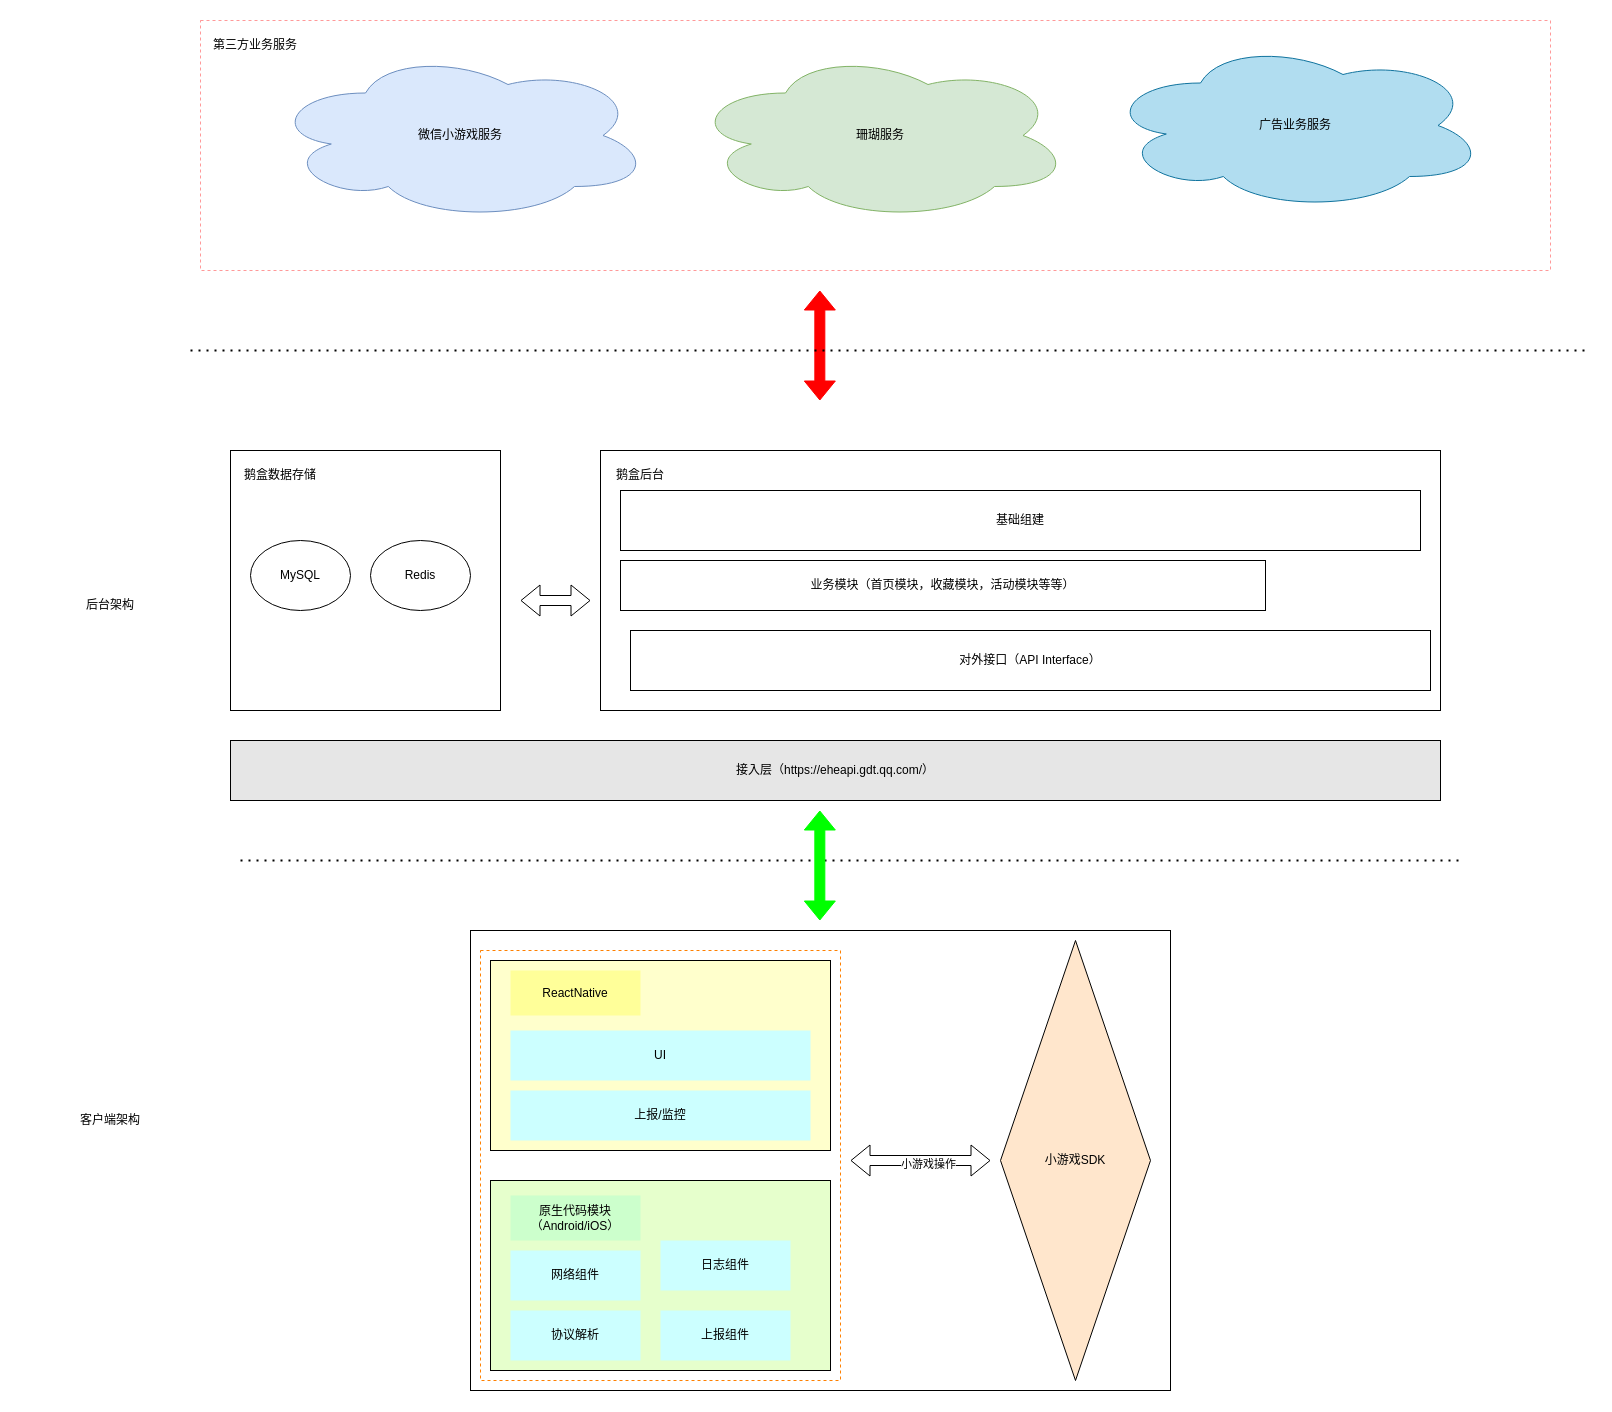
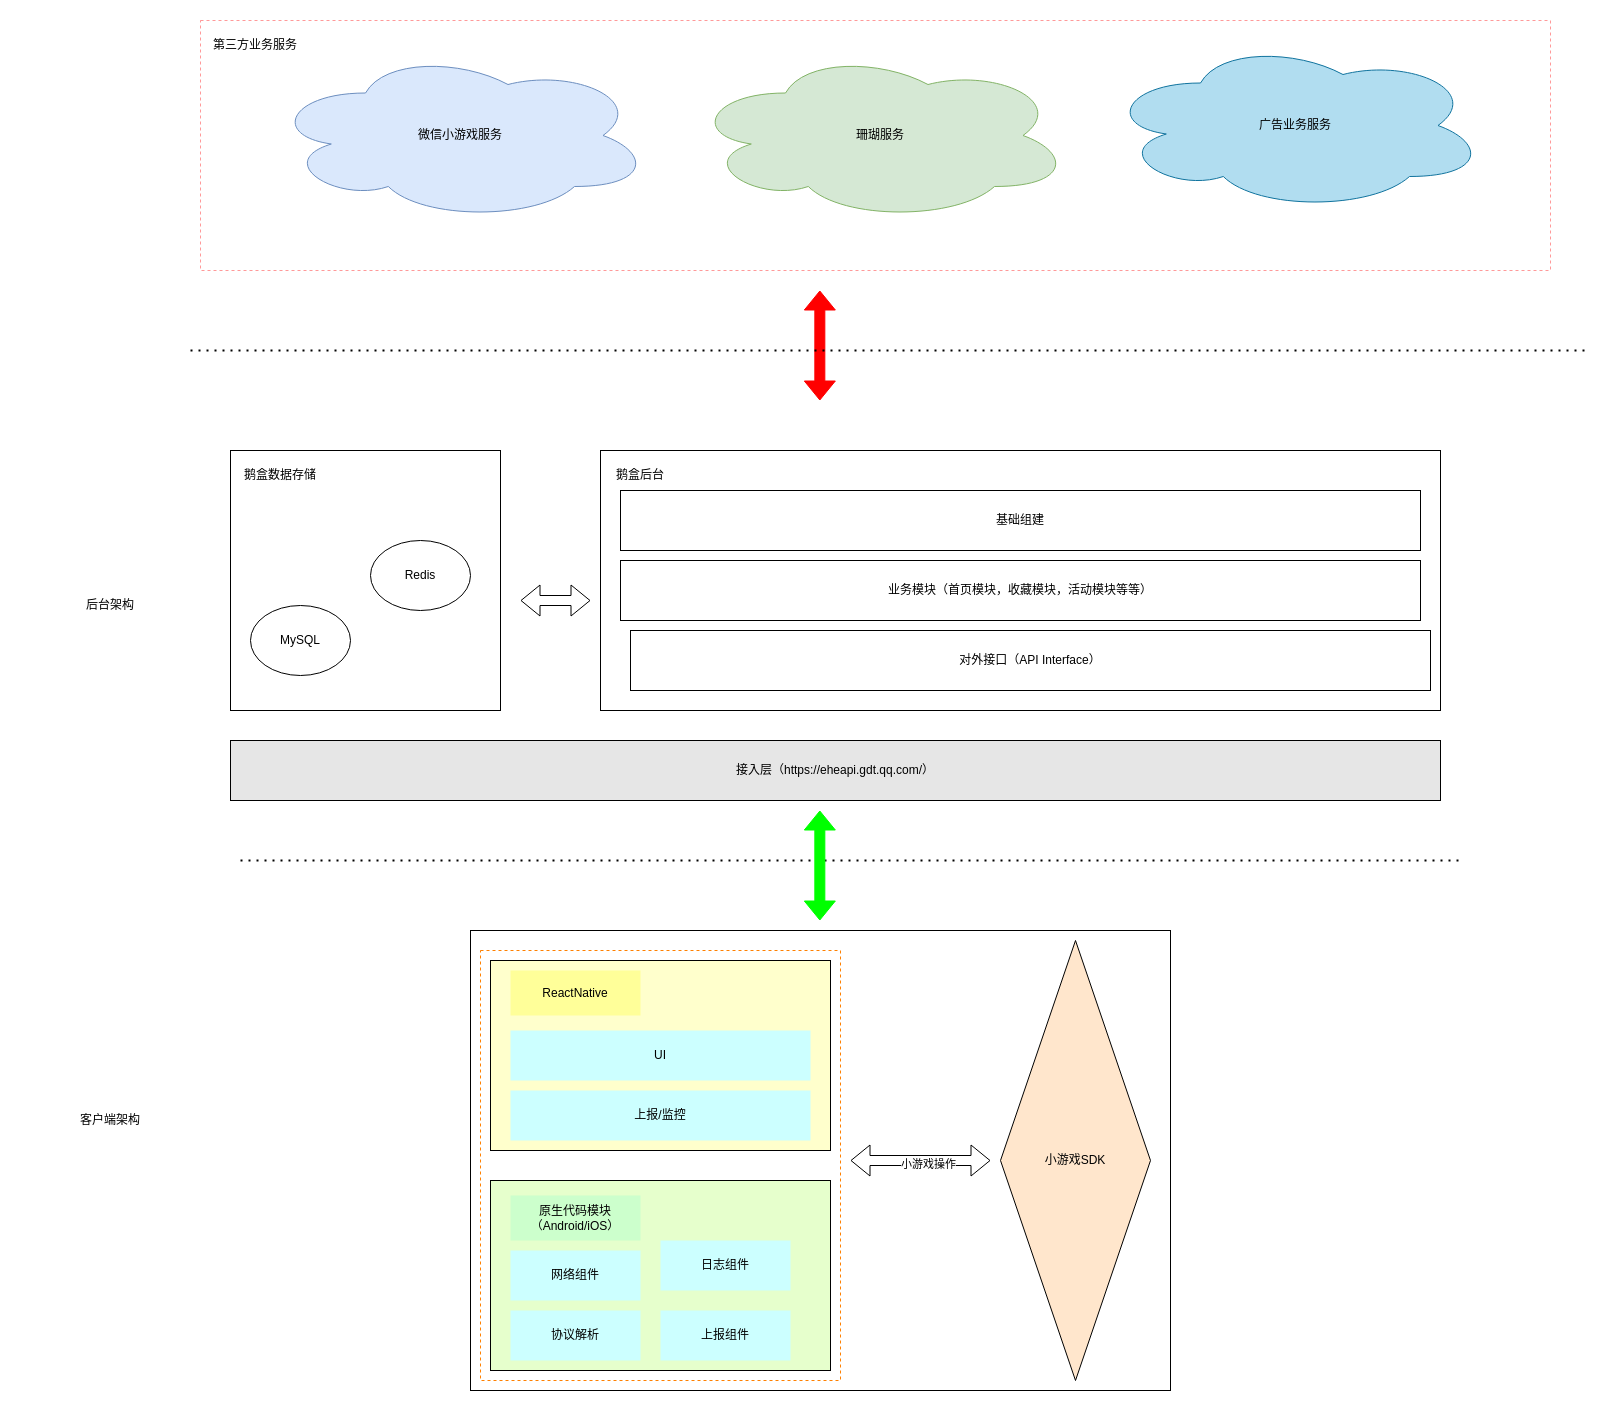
(301, 576) -> (301, 641)
(943, 586) -> (1021, 591)
